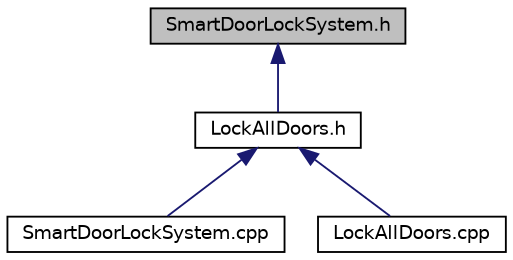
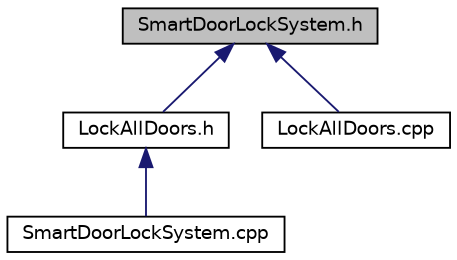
(352, 188) -> (310, 85)
